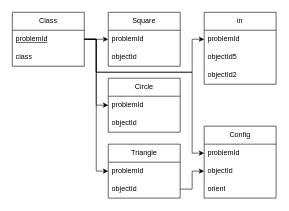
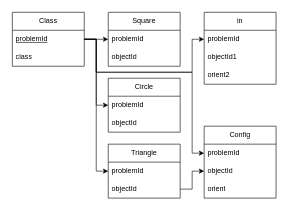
(226, 57) -> (226, 57)
(226, 75) -> (221, 75)
